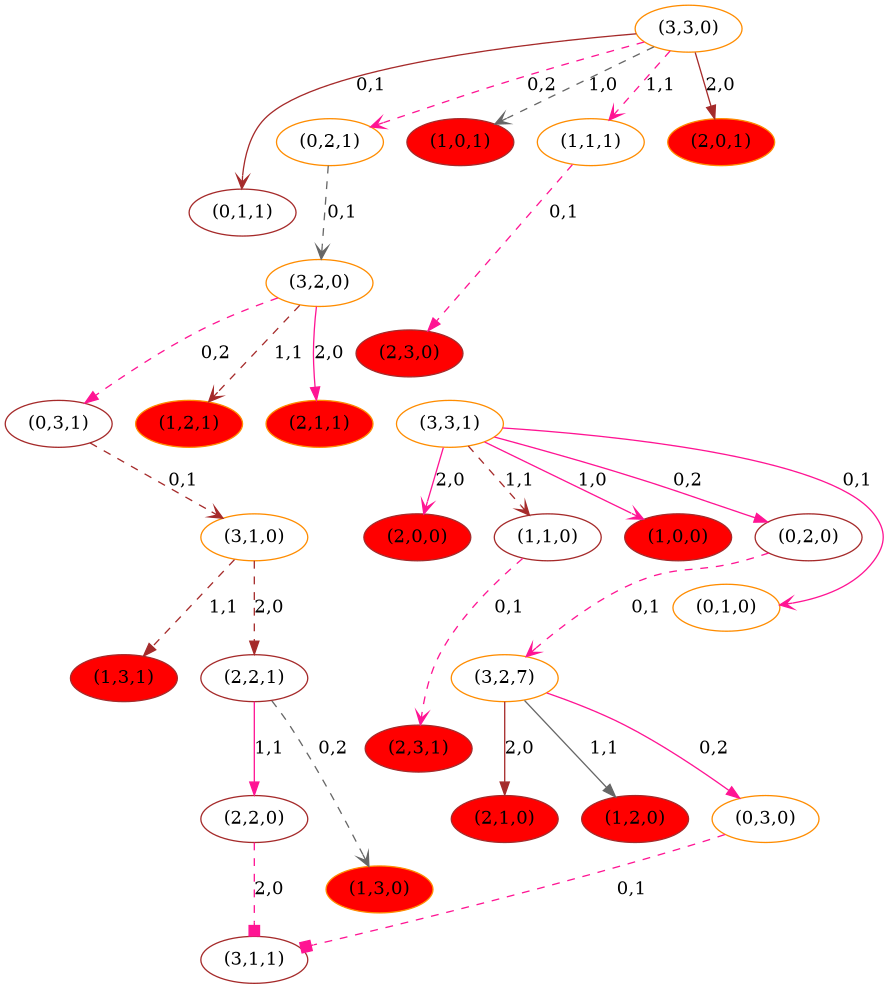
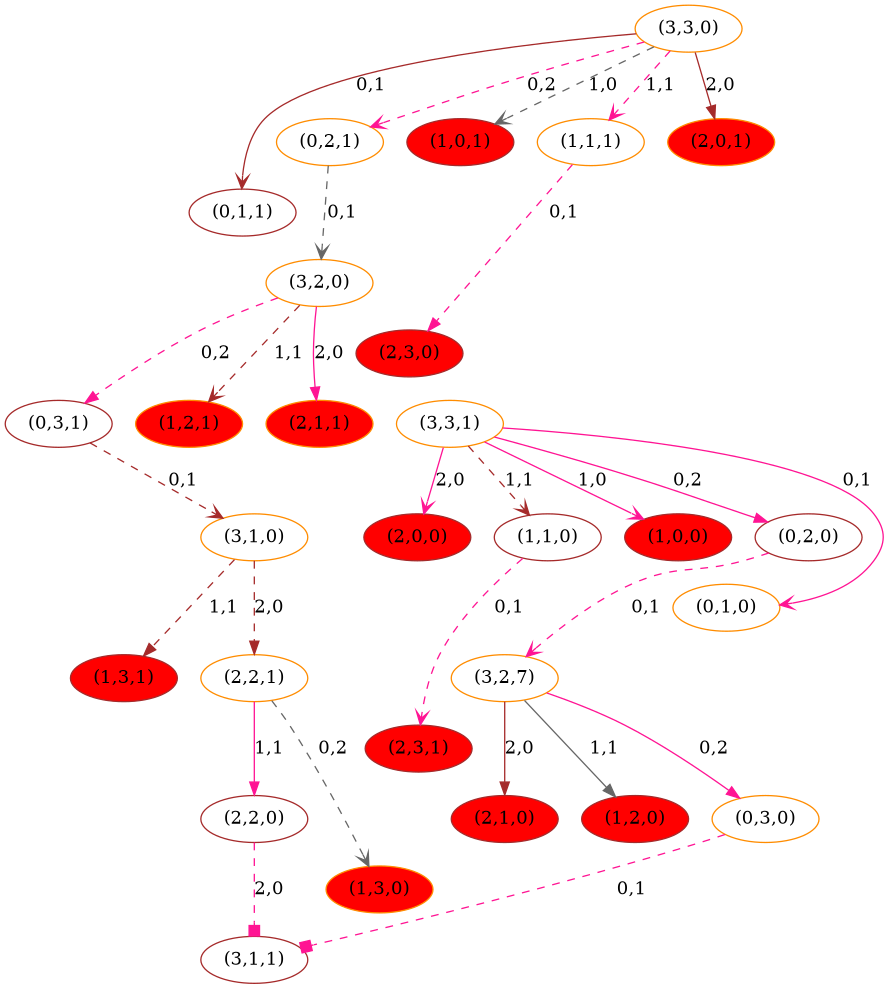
(254, 678) -> (254, 678)
